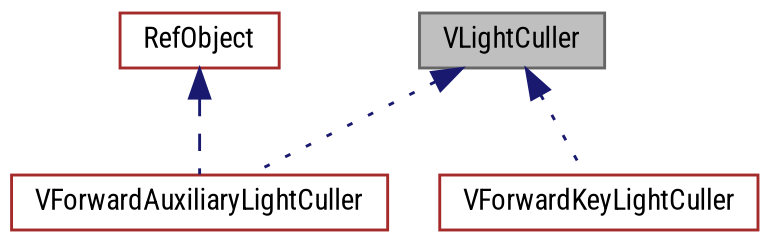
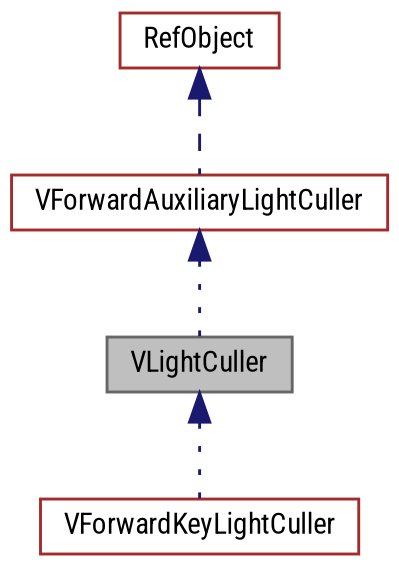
(342, 128) -> (200, 299)
